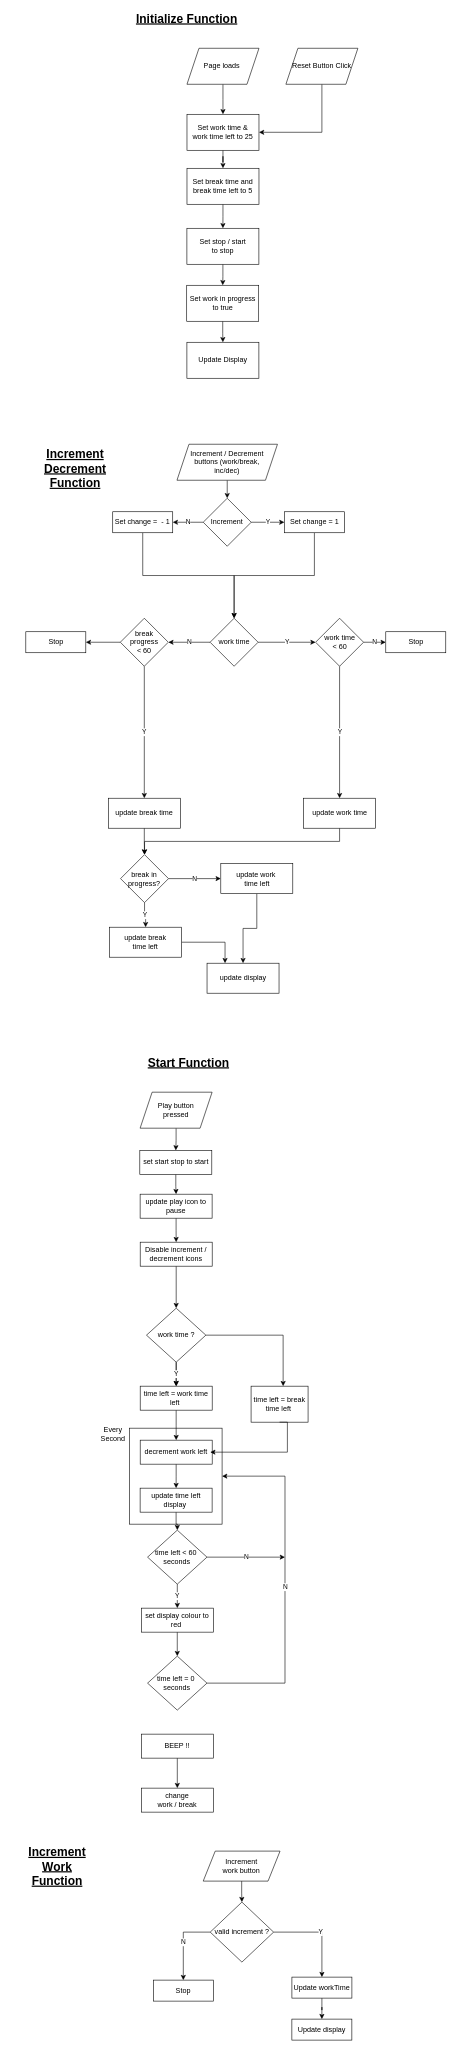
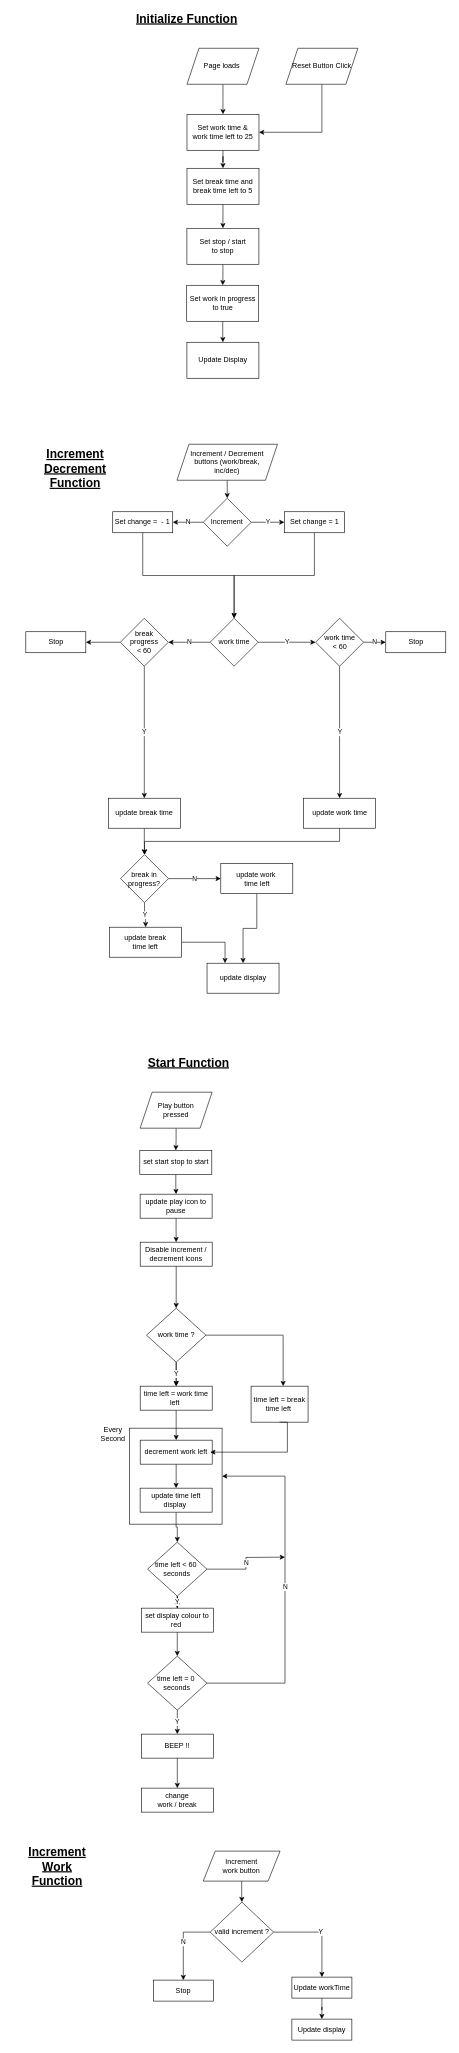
(177, 1557) -> (177, 1569)
none -> (177, 1723)
